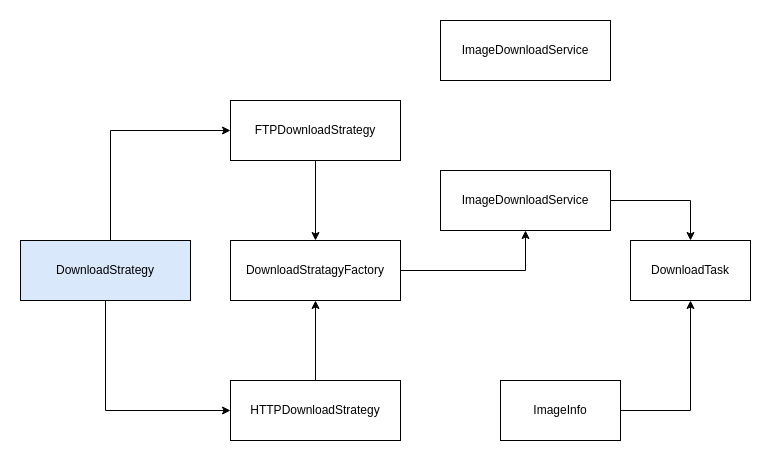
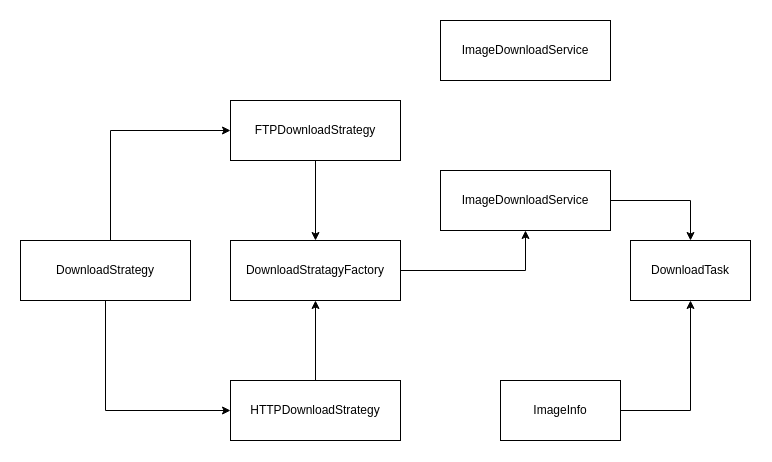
(106, 271) -> (106, 271)
